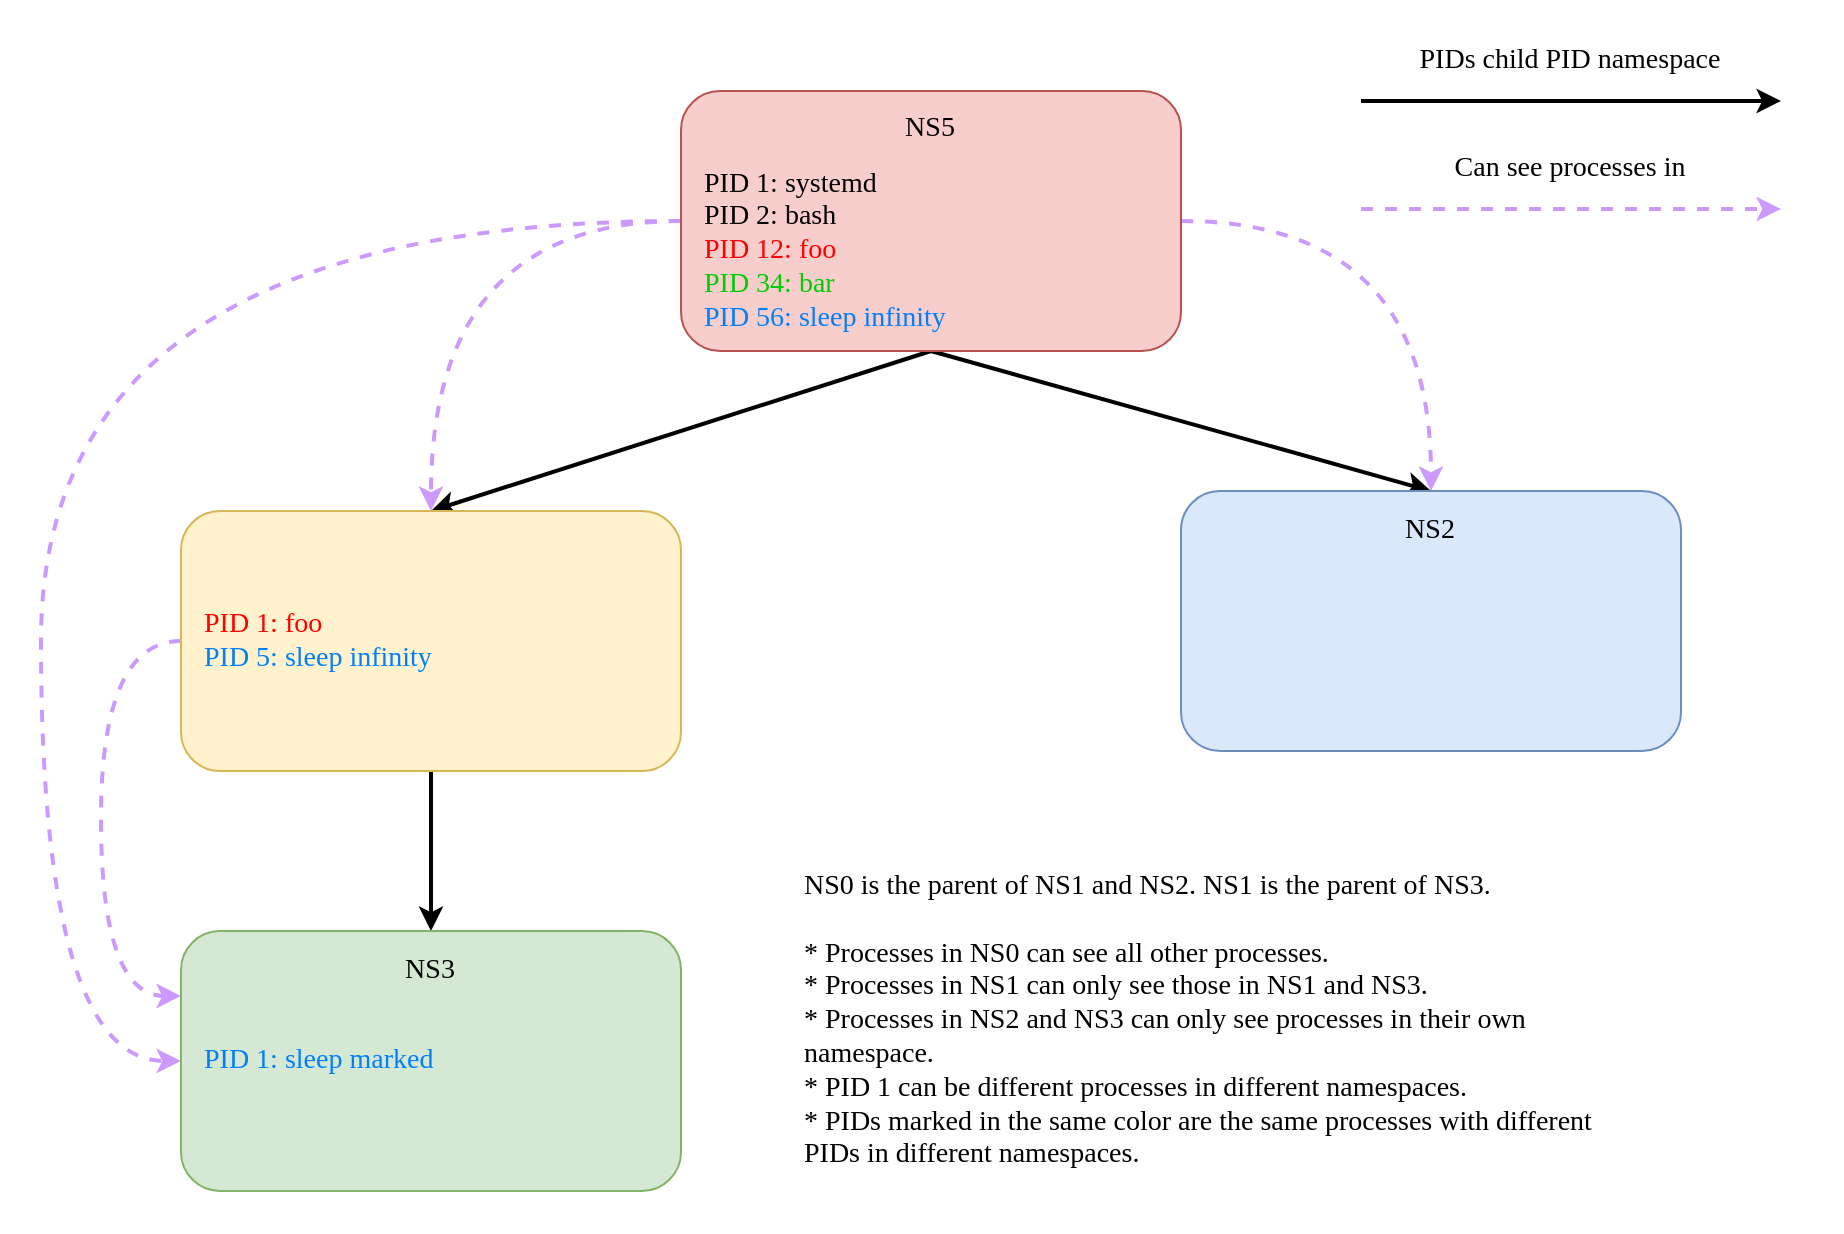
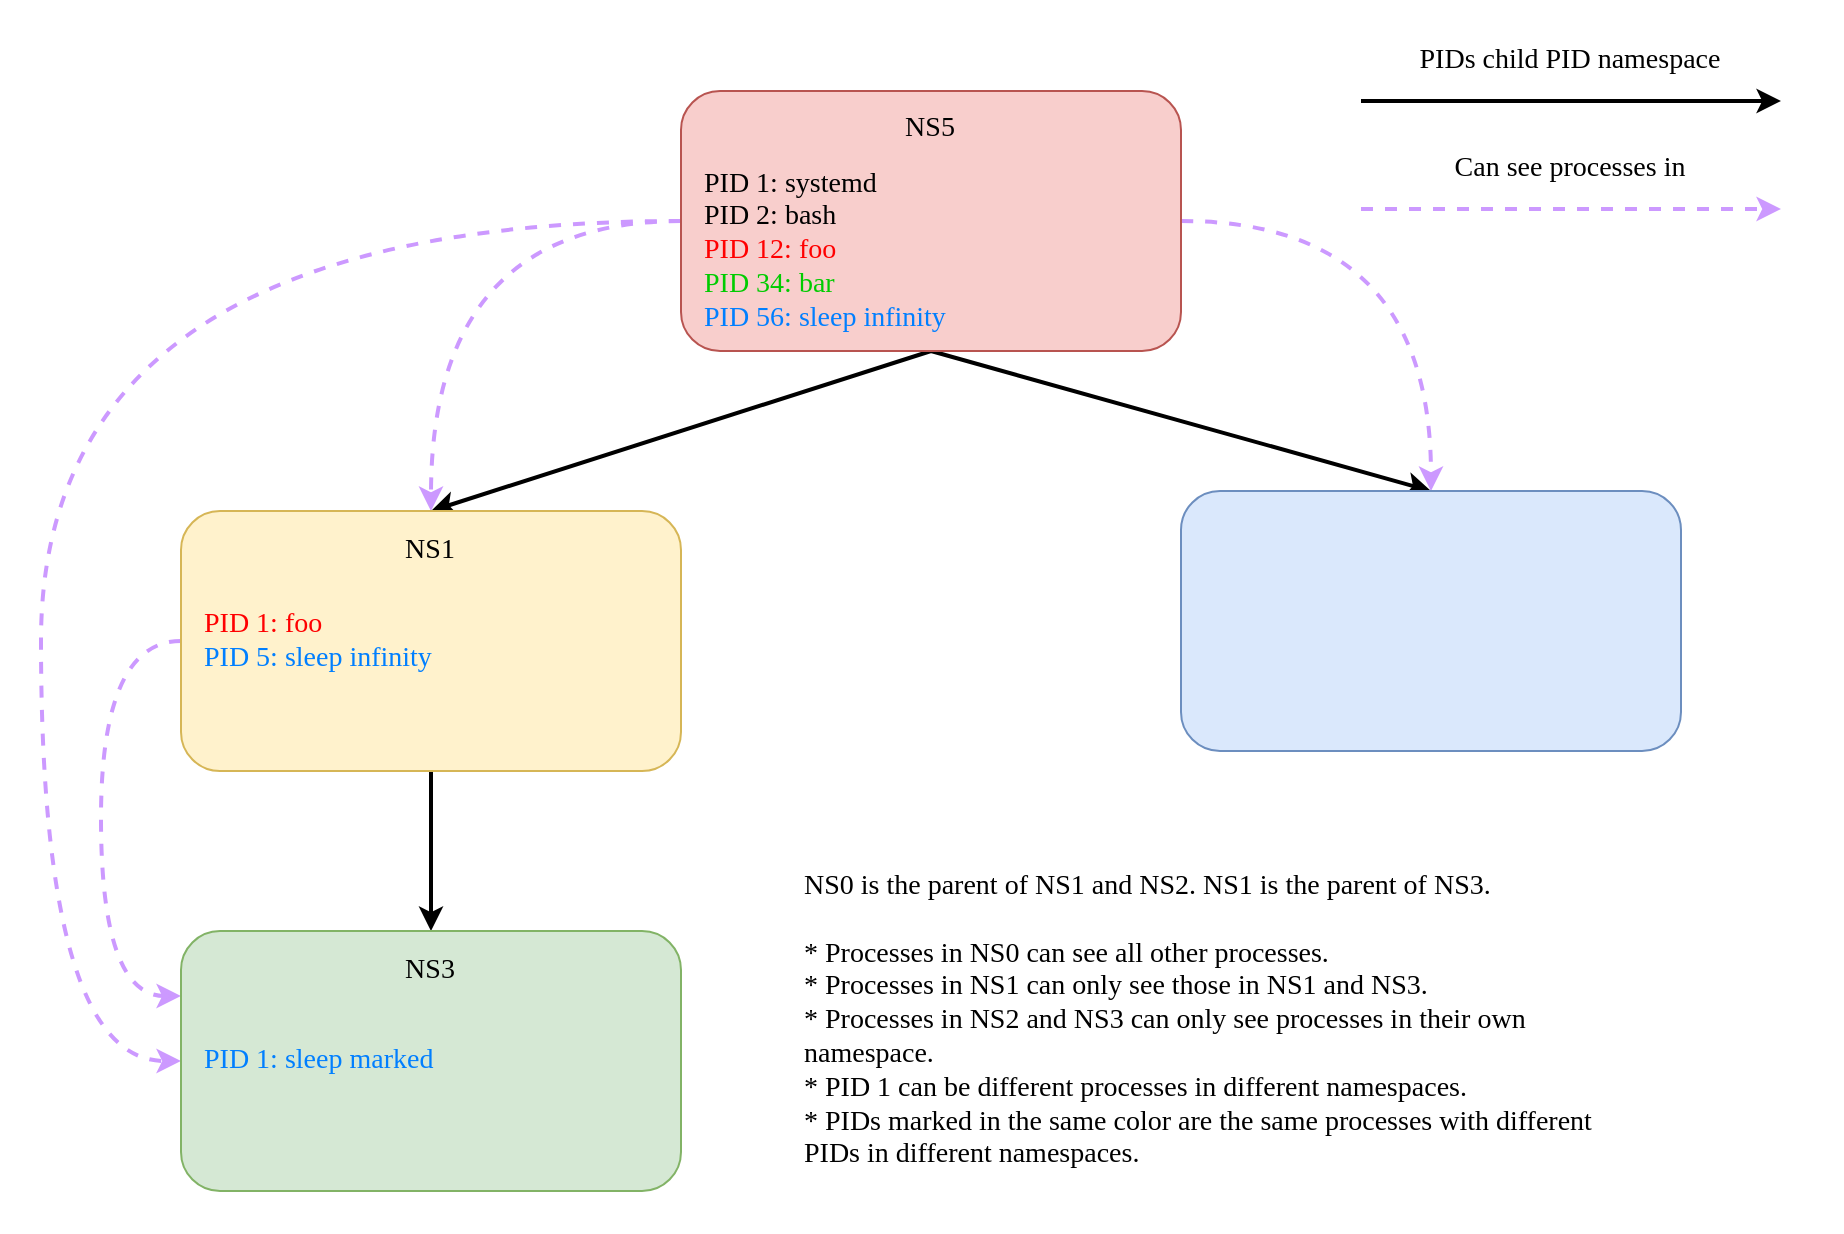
(1431, 531) -> none
none -> (431, 551)
